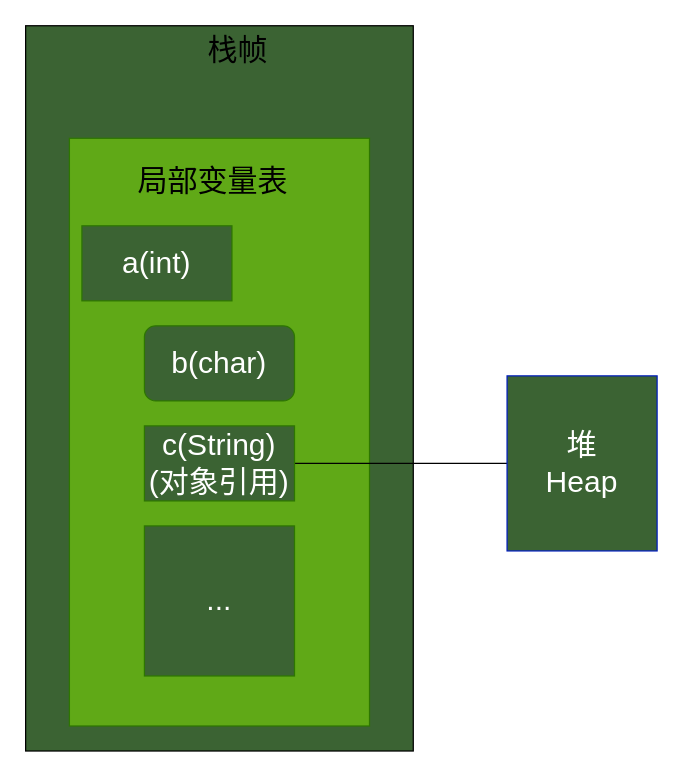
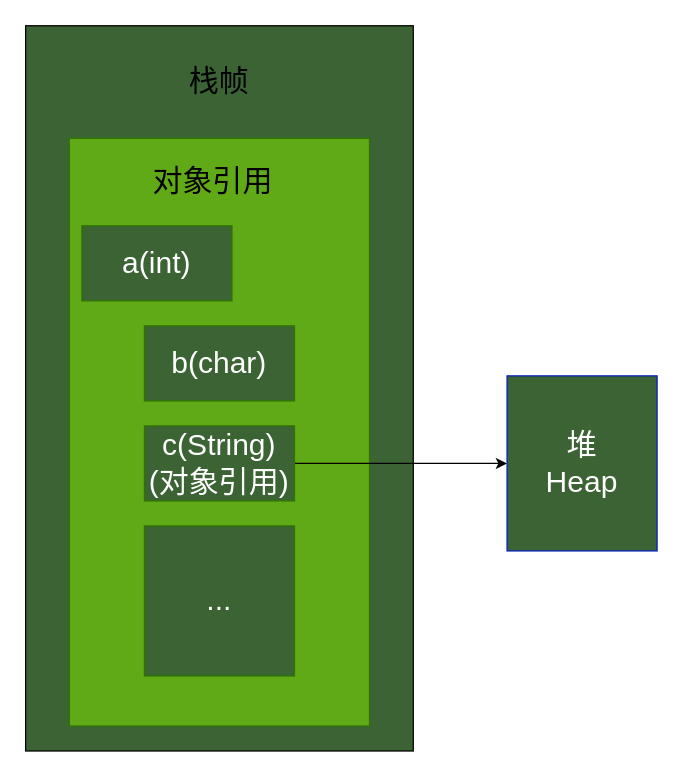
(238, 51) -> (219, 82)
(213, 182) -> (213, 182)
(219, 363) -> (219, 363)
(500, 463) -> (497, 463)
